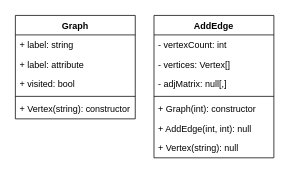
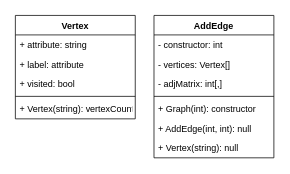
(75, 26) -> (75, 26)
(50, 45) -> (62, 45)
(199, 45) -> (199, 45)
(200, 84) -> (199, 84)
(88, 110) -> (88, 110)
